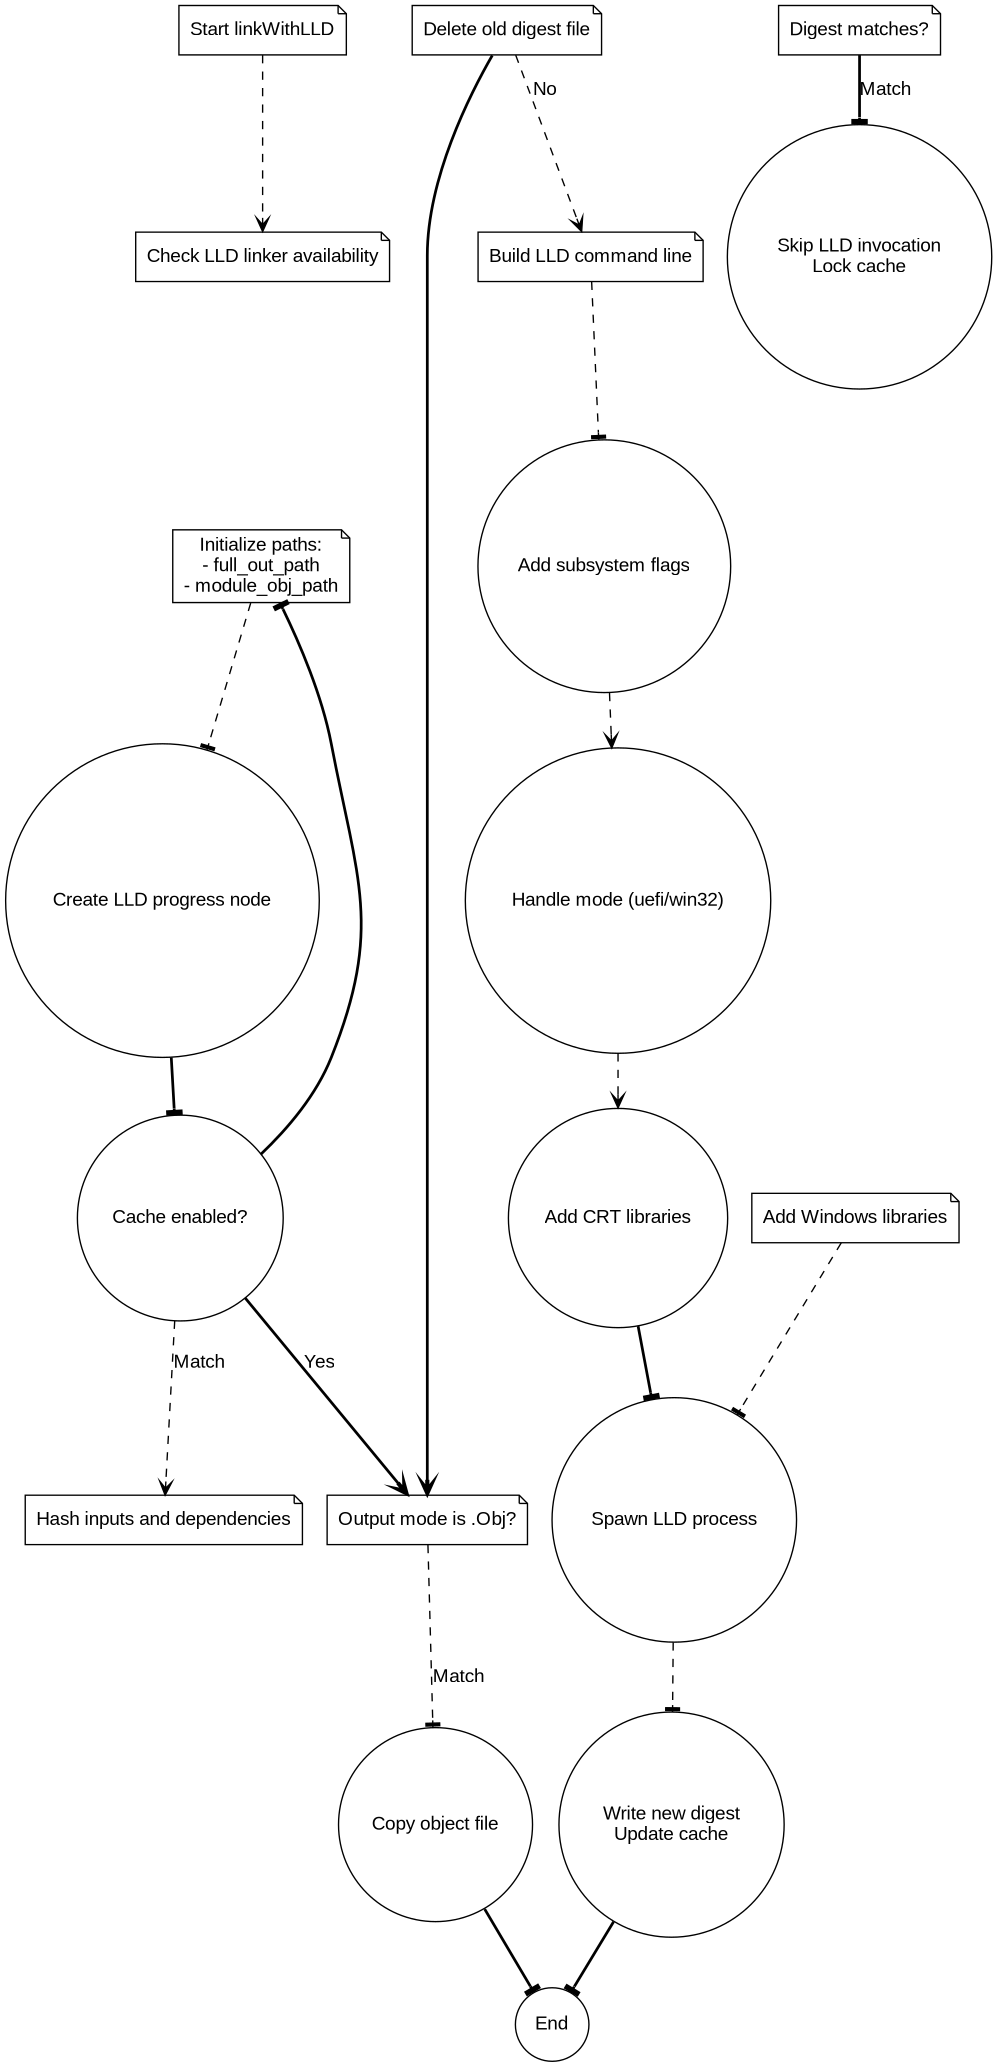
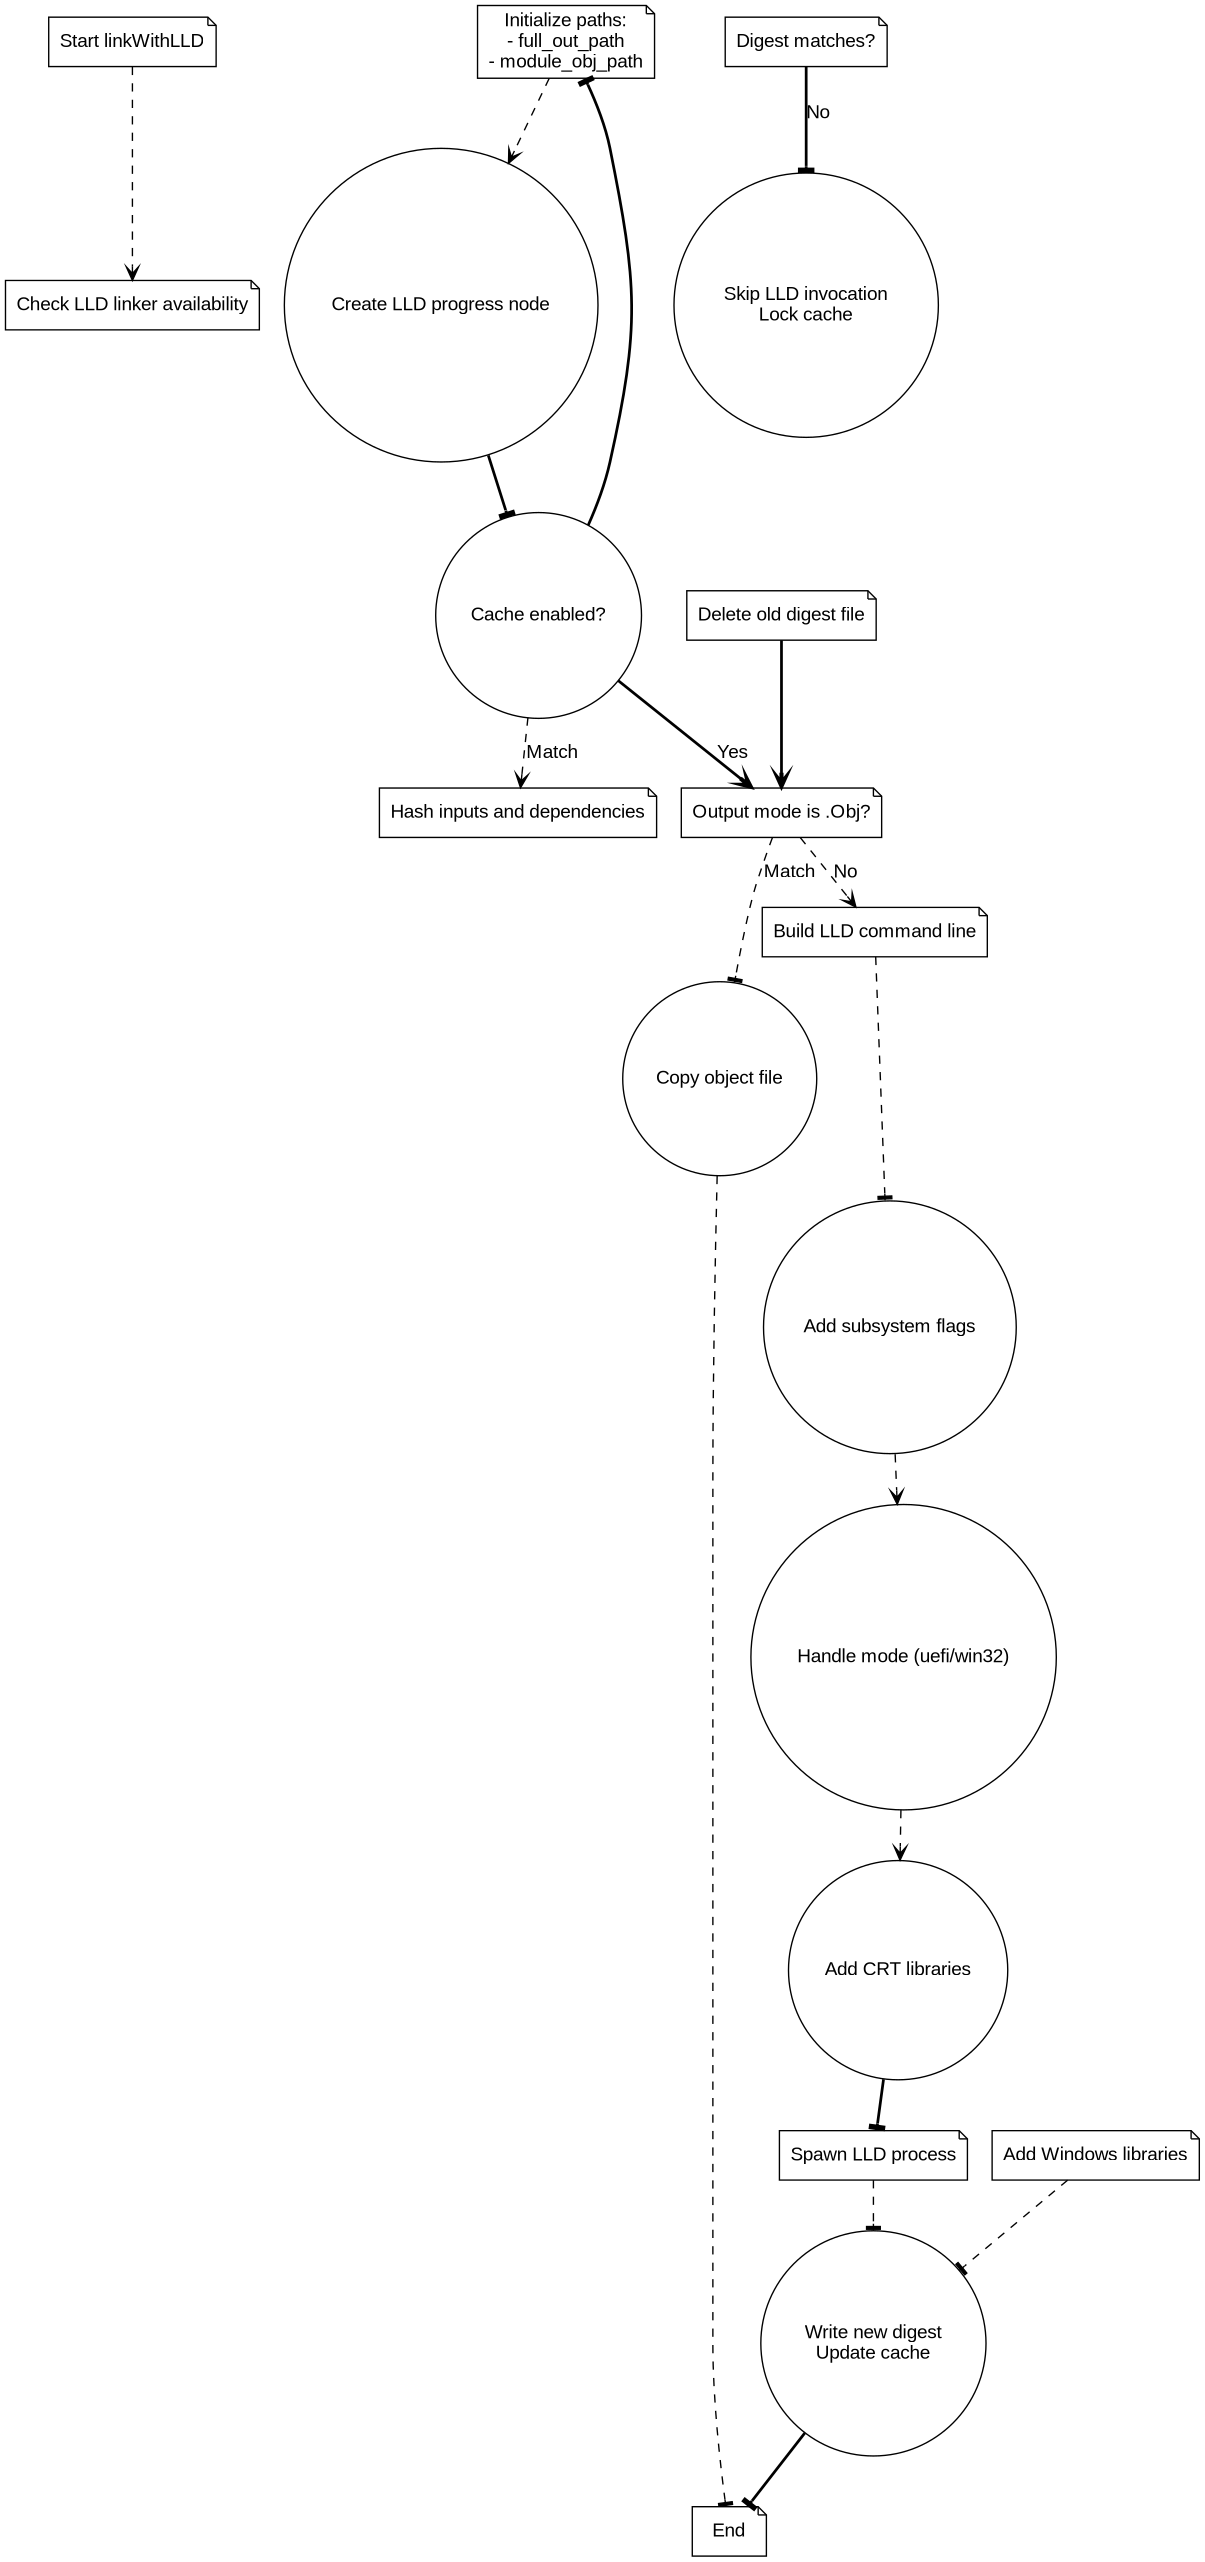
(886, 90) -> (819, 113)
(546, 137) -> (824, 867)
(230, 673) -> (532, 115)
(791, 1326) -> (1016, 2223)
(674, 1520) -> (873, 2155)
(508, 1948) -> (713, 1838)
(552, 2025) -> (729, 2531)
